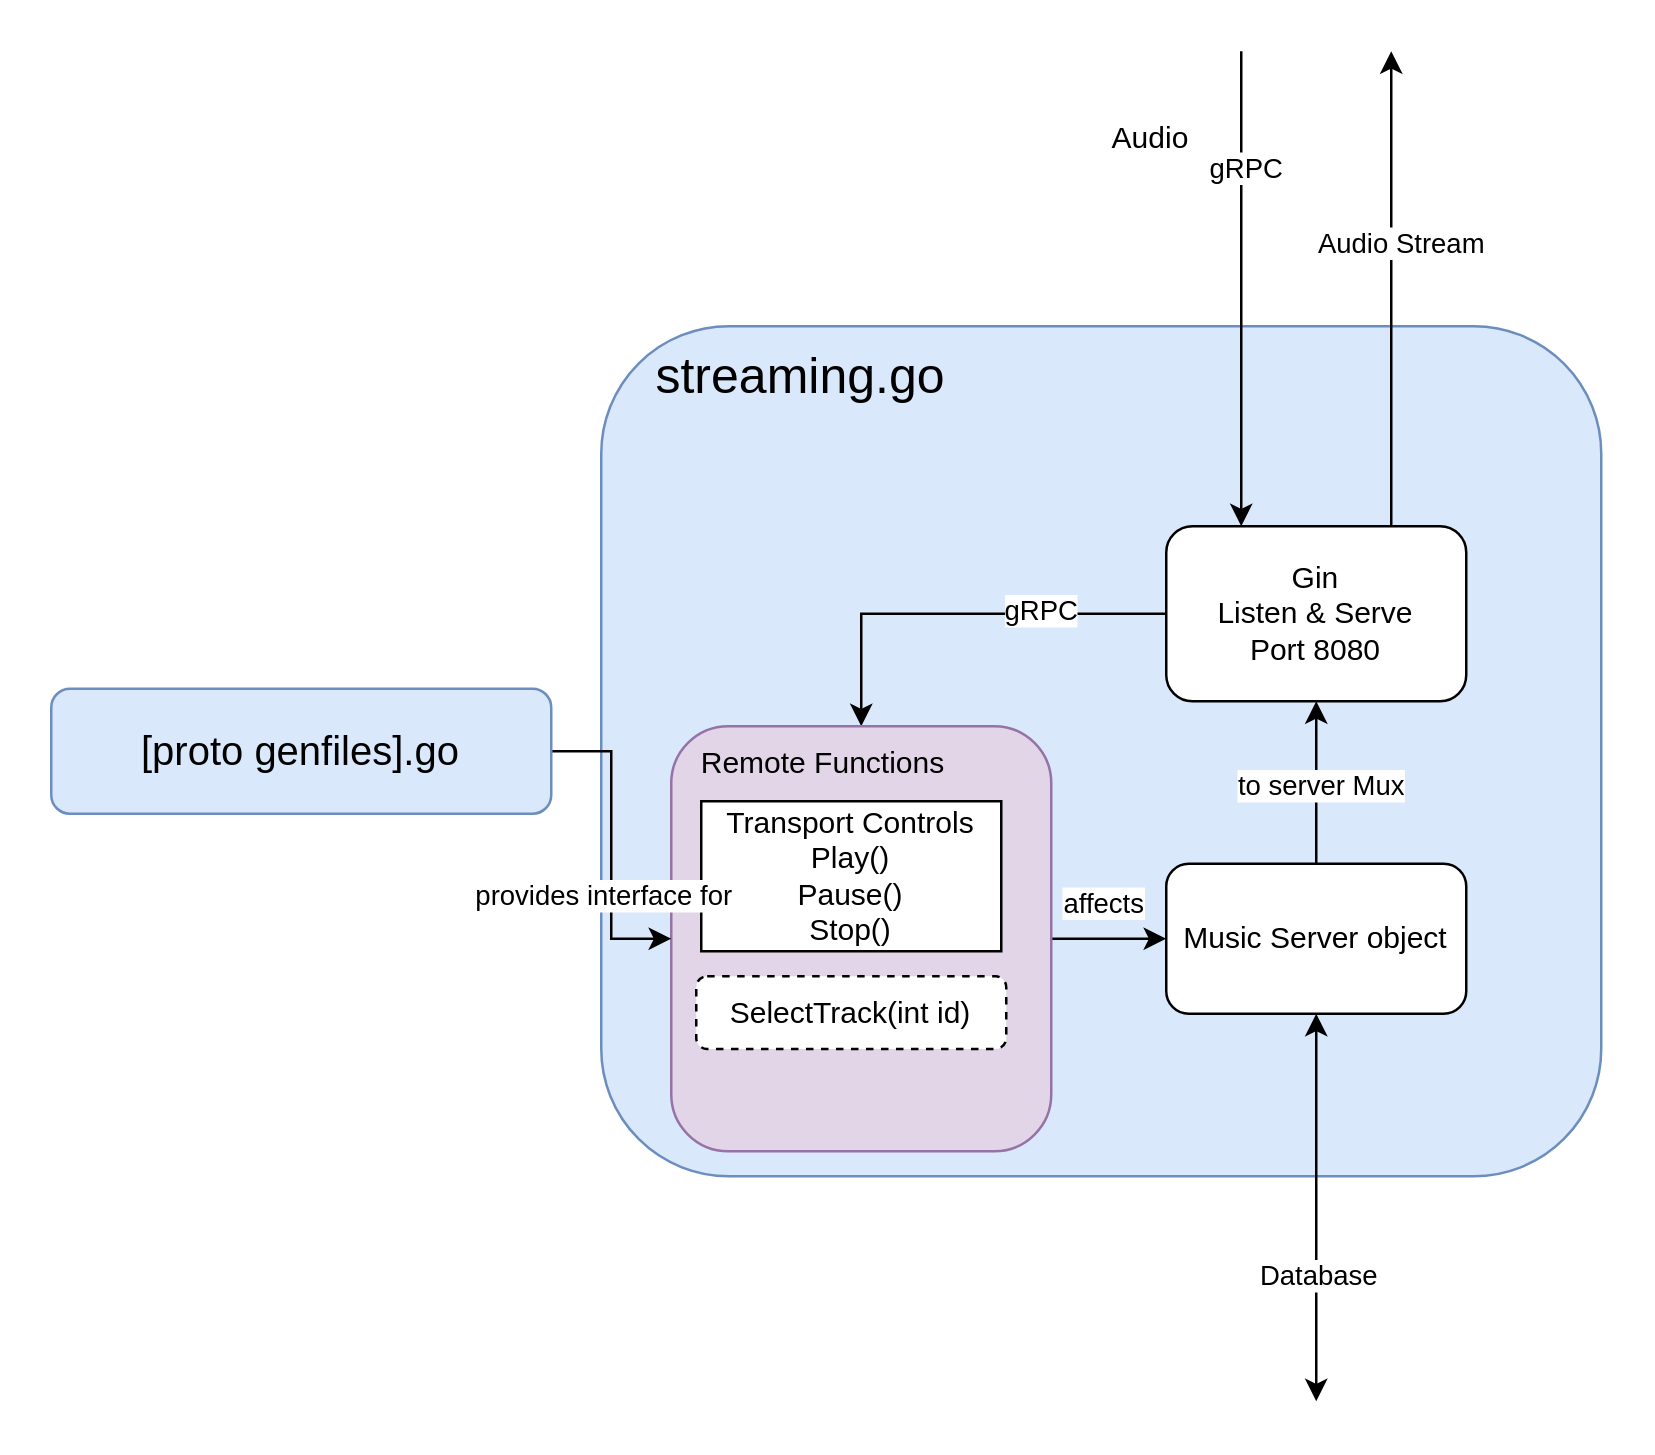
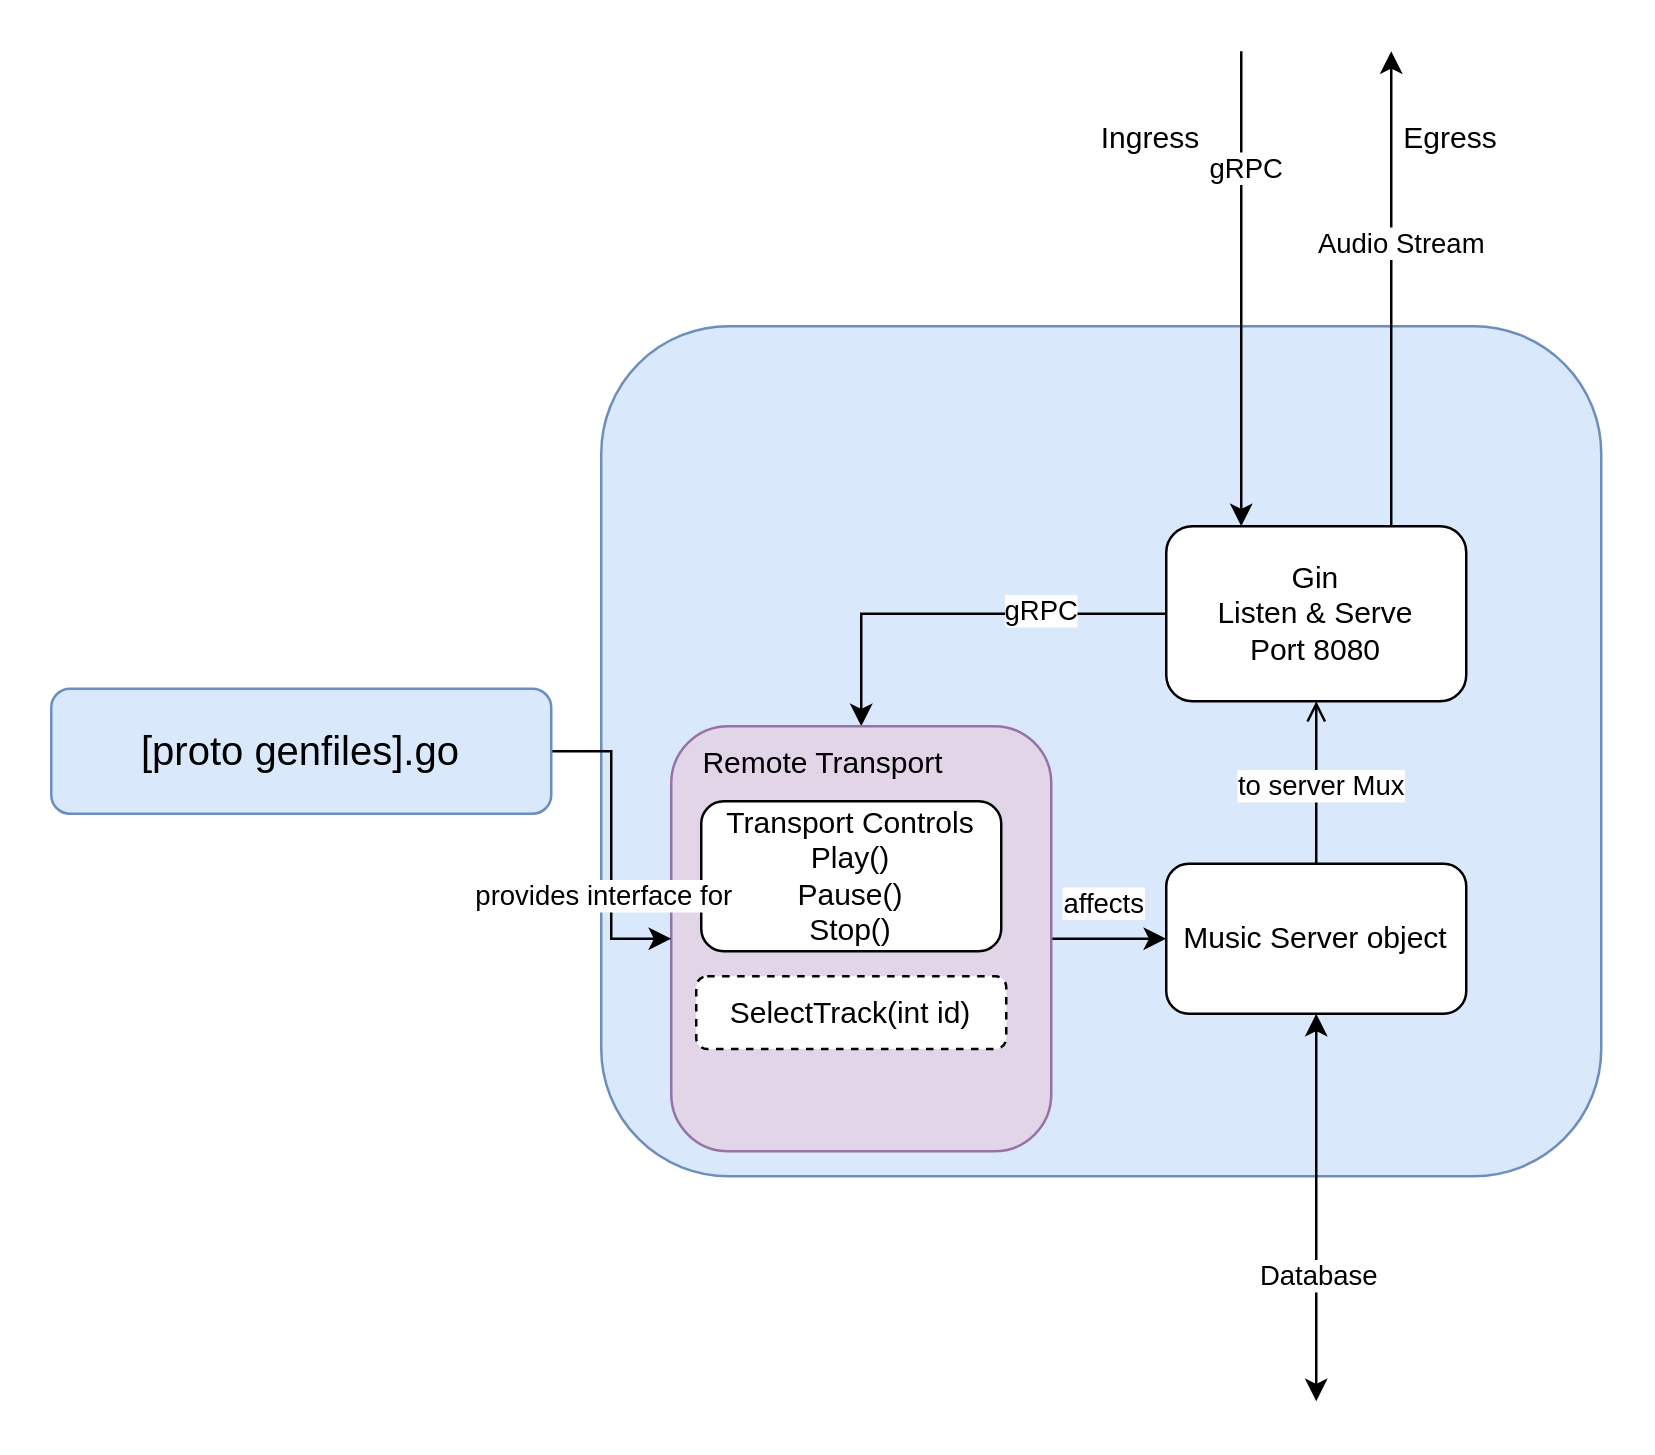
(1151, 139) -> (1151, 139)
none -> (1451, 139)
(801, 375) -> none
(1316, 719) -> (1316, 715)
(824, 764) -> (824, 764)
(851, 876) -> (851, 876)
